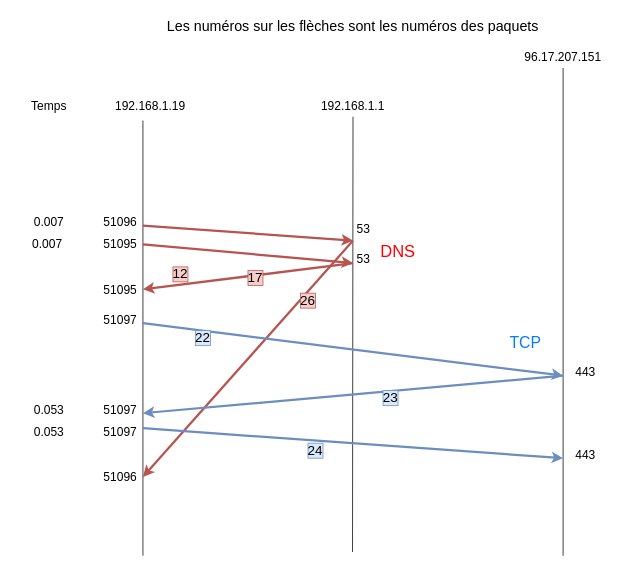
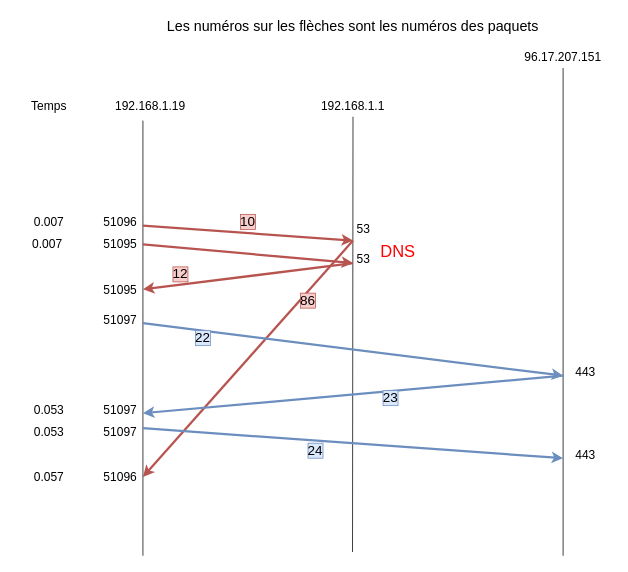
none -> (248, 222)
(255, 278) -> none
(308, 300) -> (308, 300)
(525, 342) -> none
none -> (49, 477)
